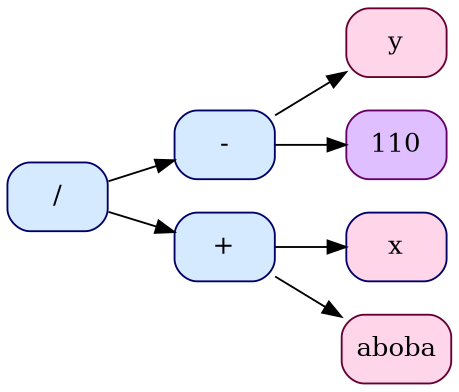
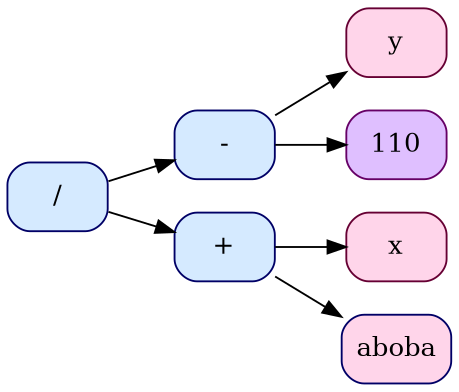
(396, 247) -> (396, 247)
(396, 349) -> (396, 349)
